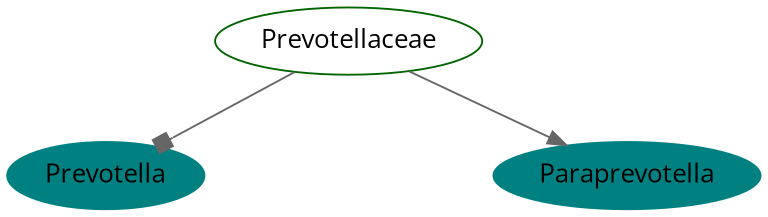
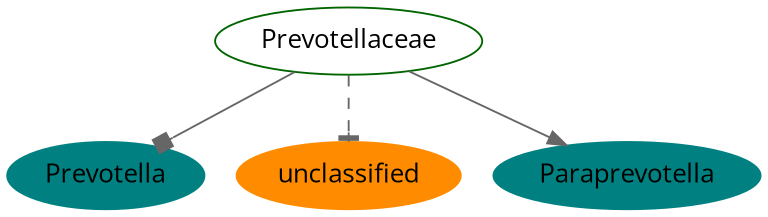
none -> (349, 176)
